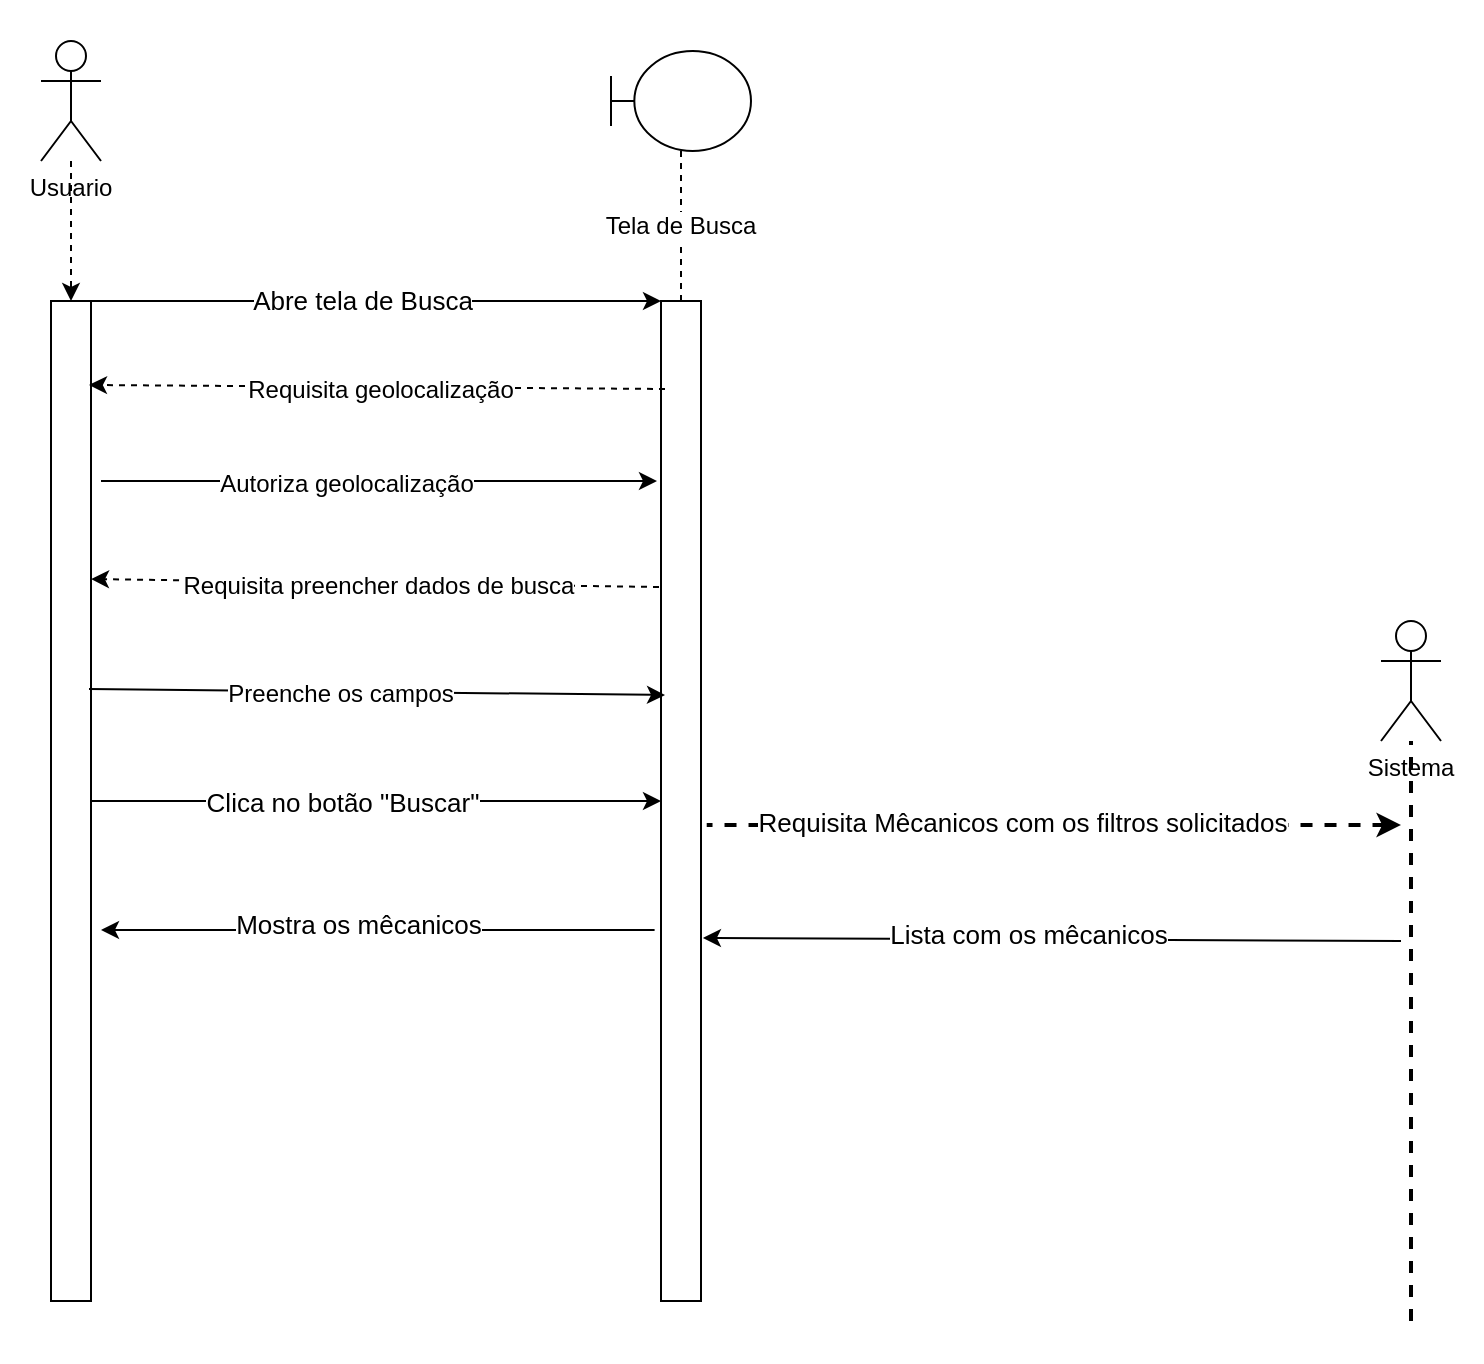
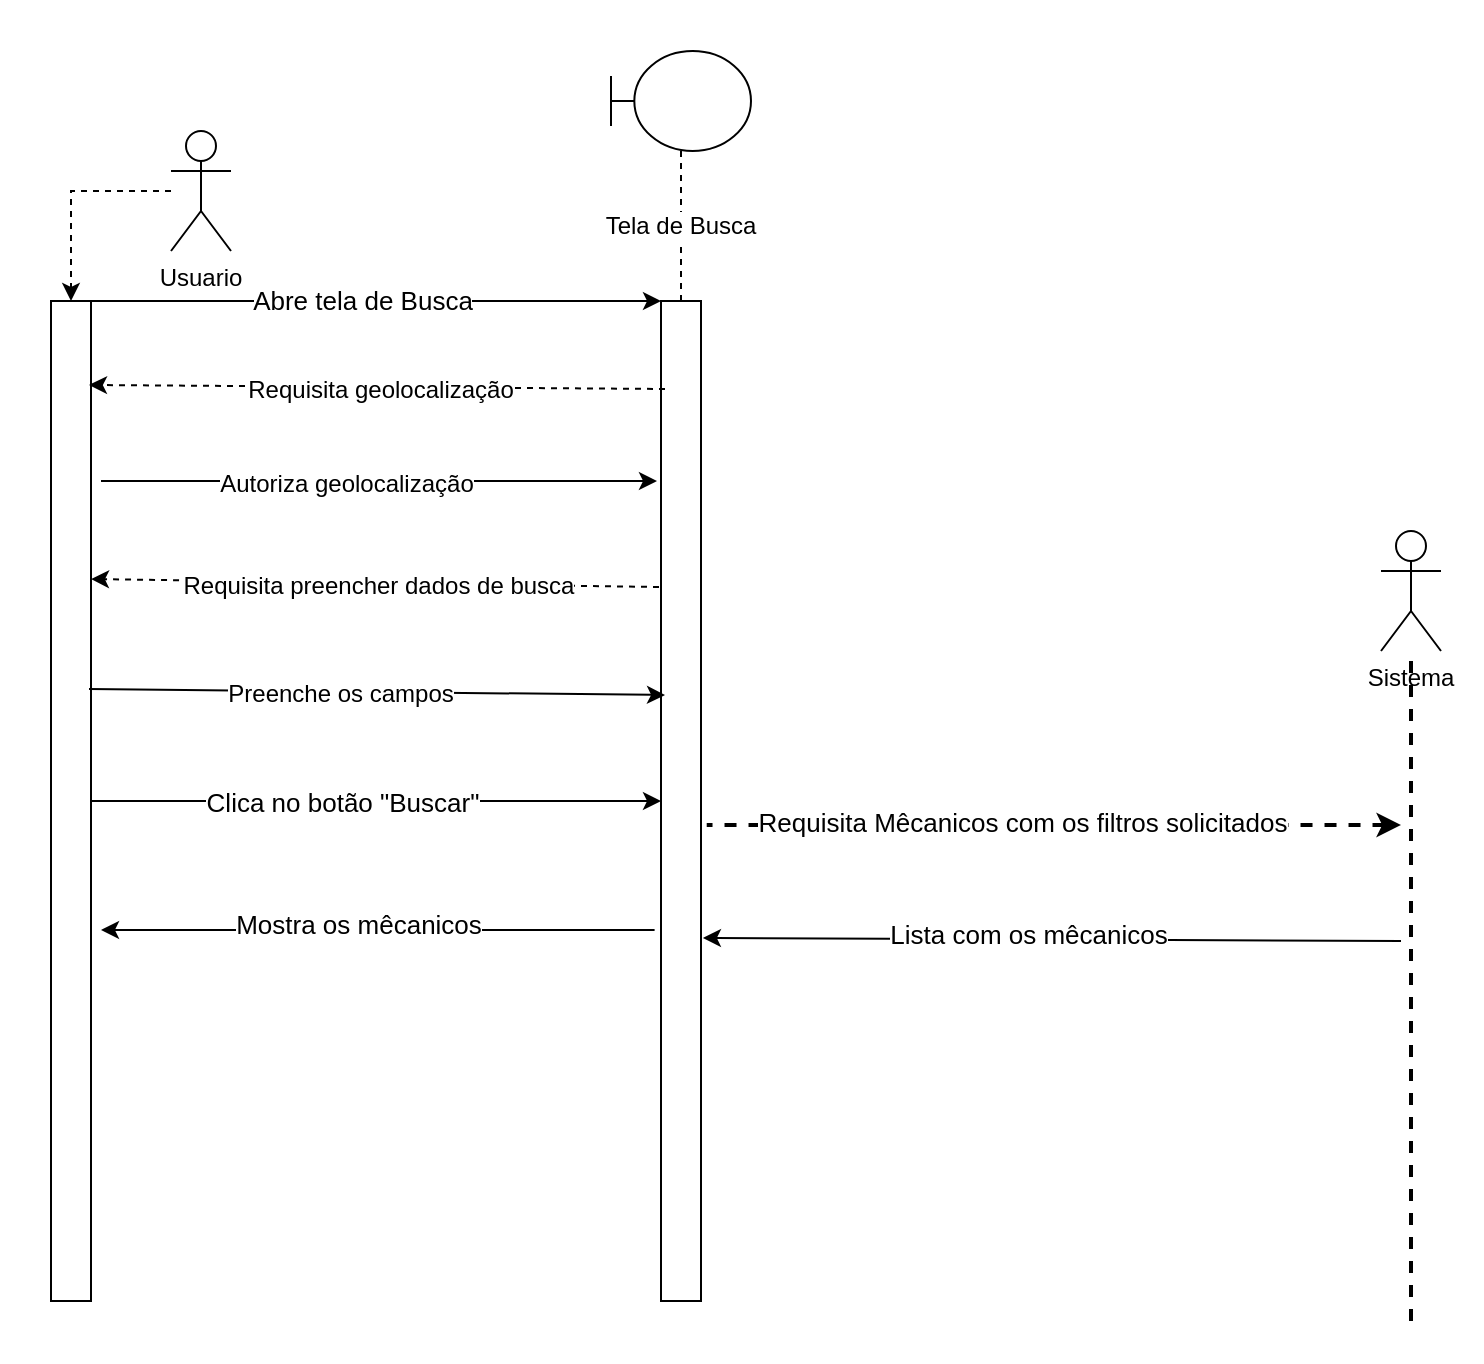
(71, 101) -> (201, 191)
(1411, 681) -> (1411, 591)
